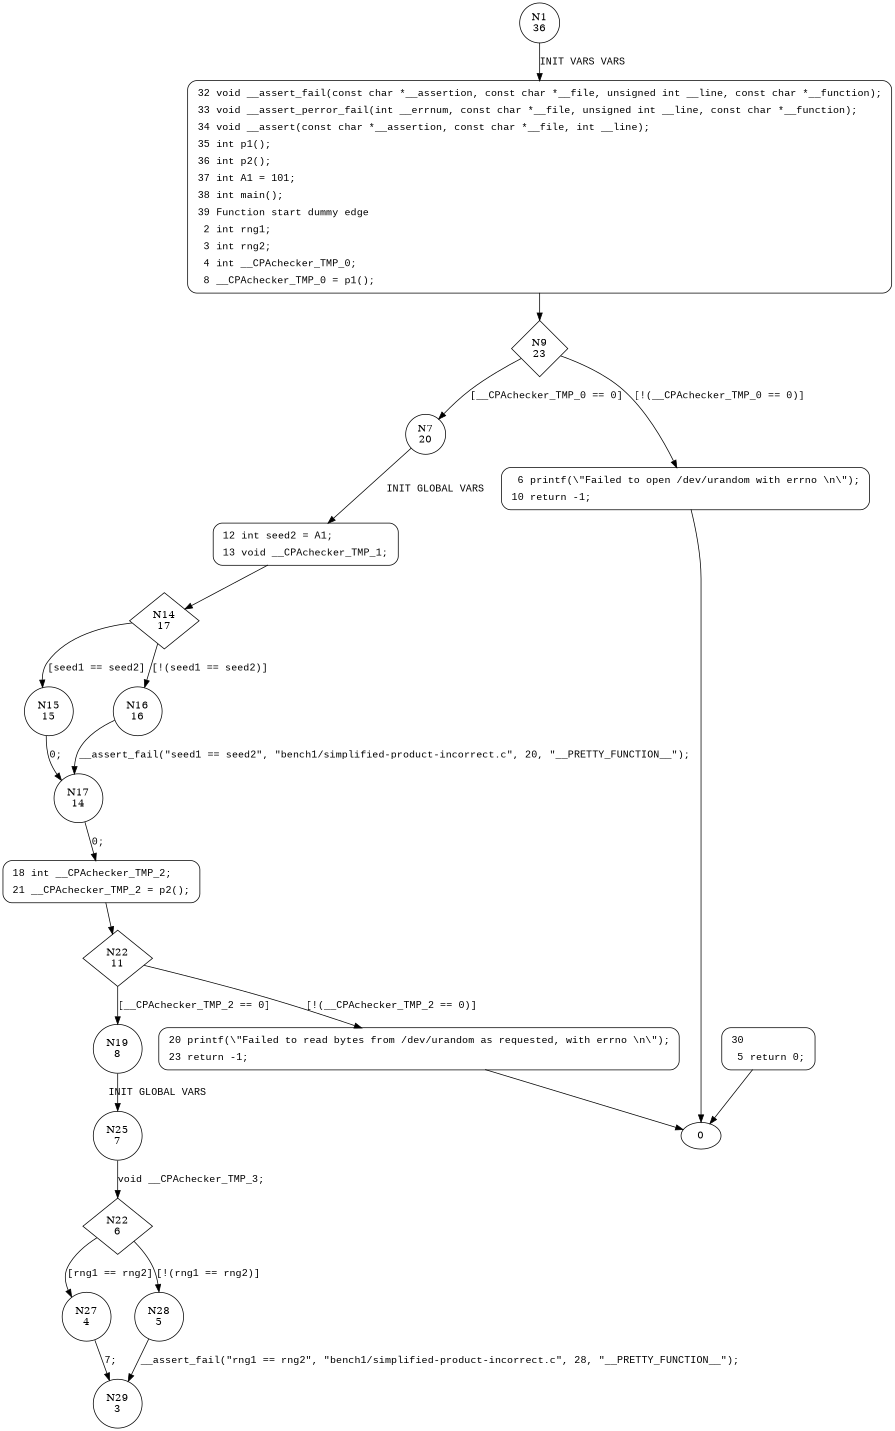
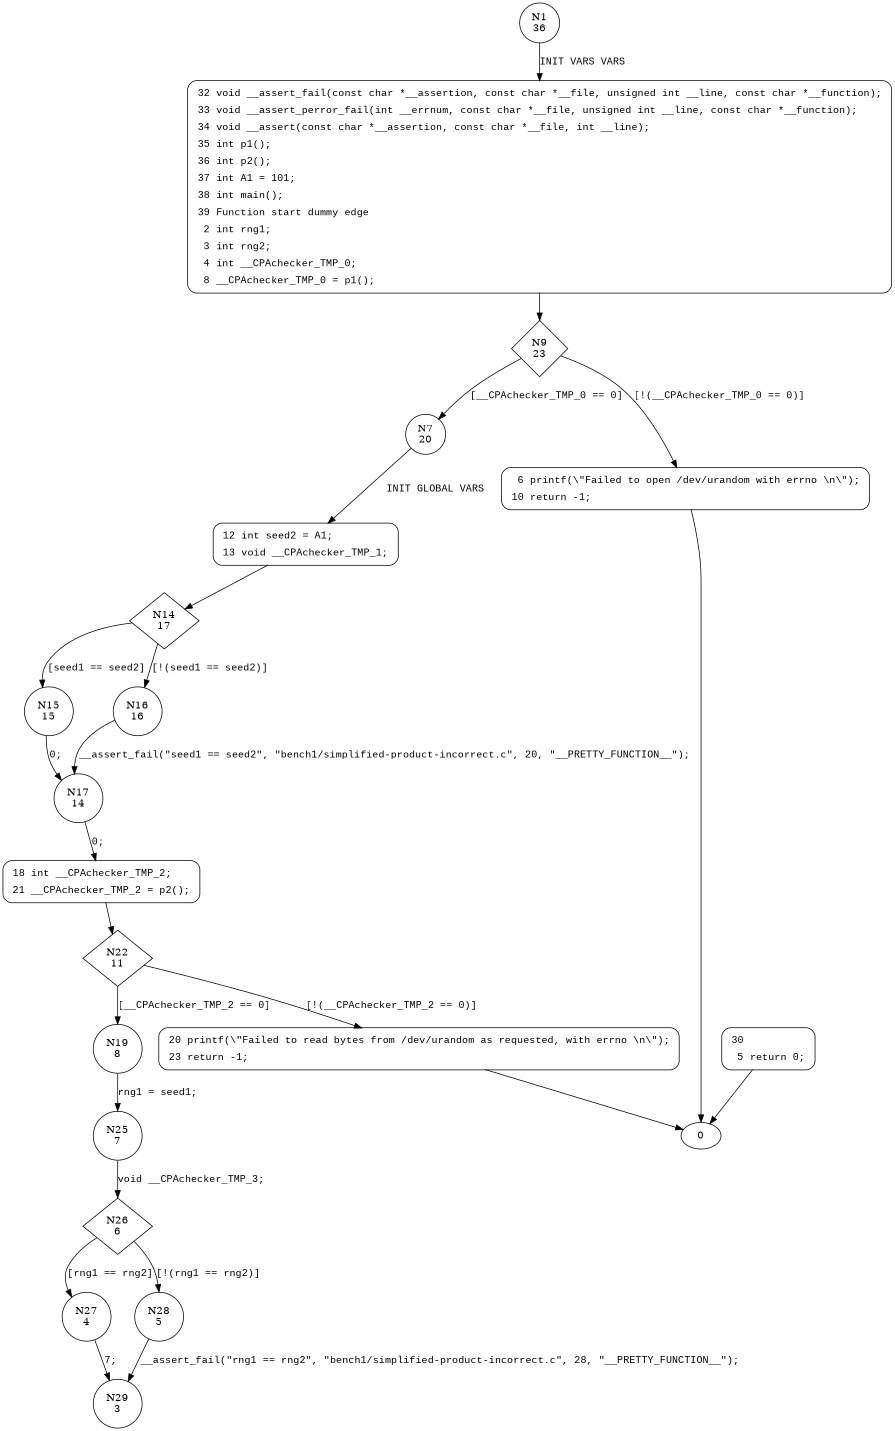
(158, 1092) -> (158, 1092)
(118, 1226) -> (118, 1226)
